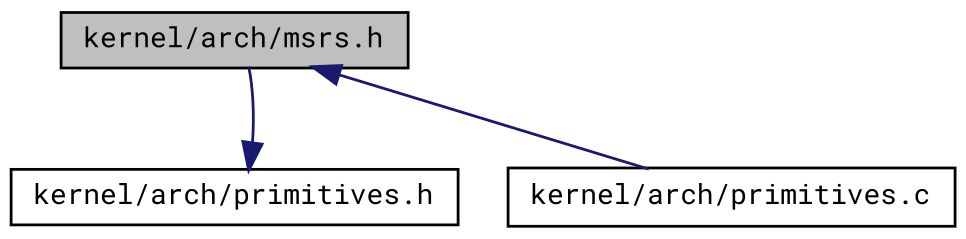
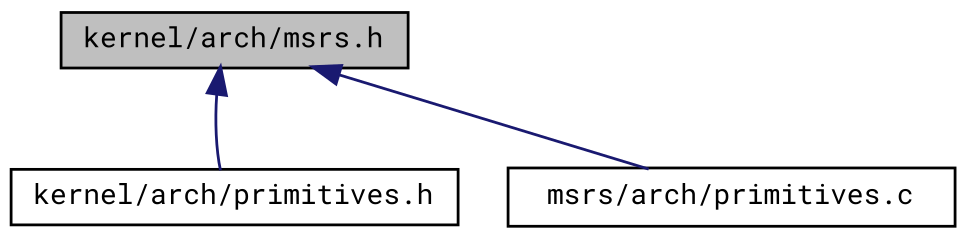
(253, 105) -> (216, 133)
(732, 197) -> (732, 197)
